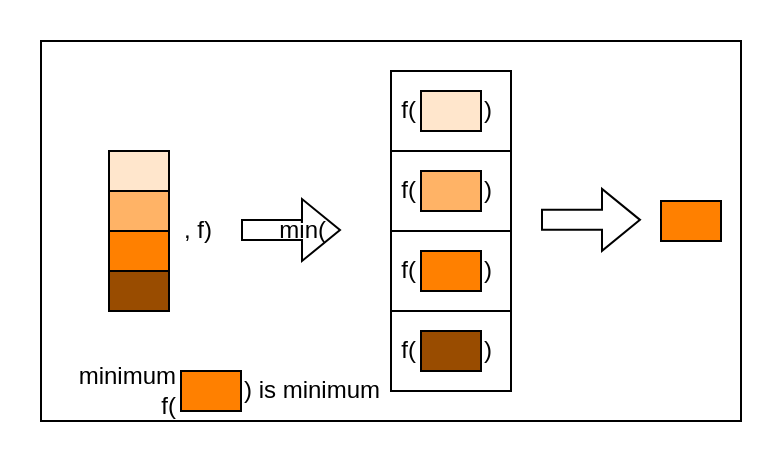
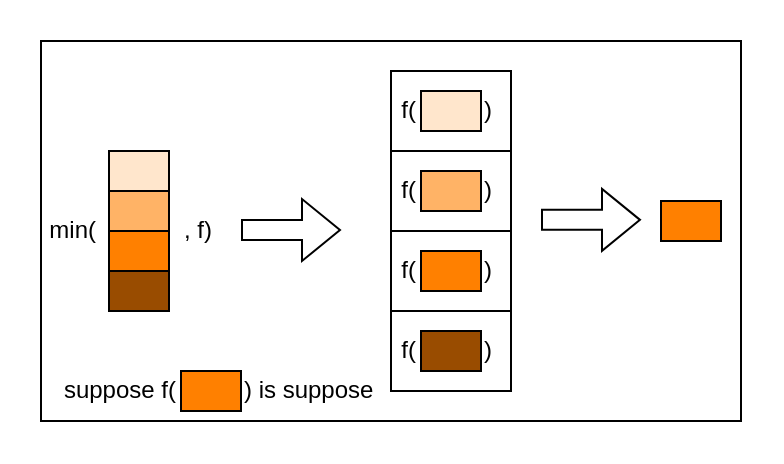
(301, 231) -> (71, 231)
(119, 391) -> (119, 391)
(310, 391) -> (313, 391)
